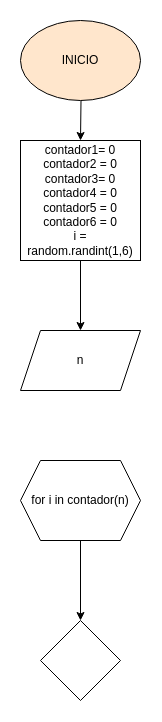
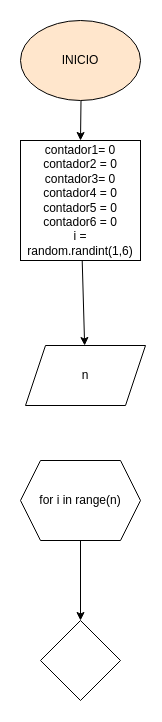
(81, 361) -> (86, 376)
(81, 501) -> (81, 501)
